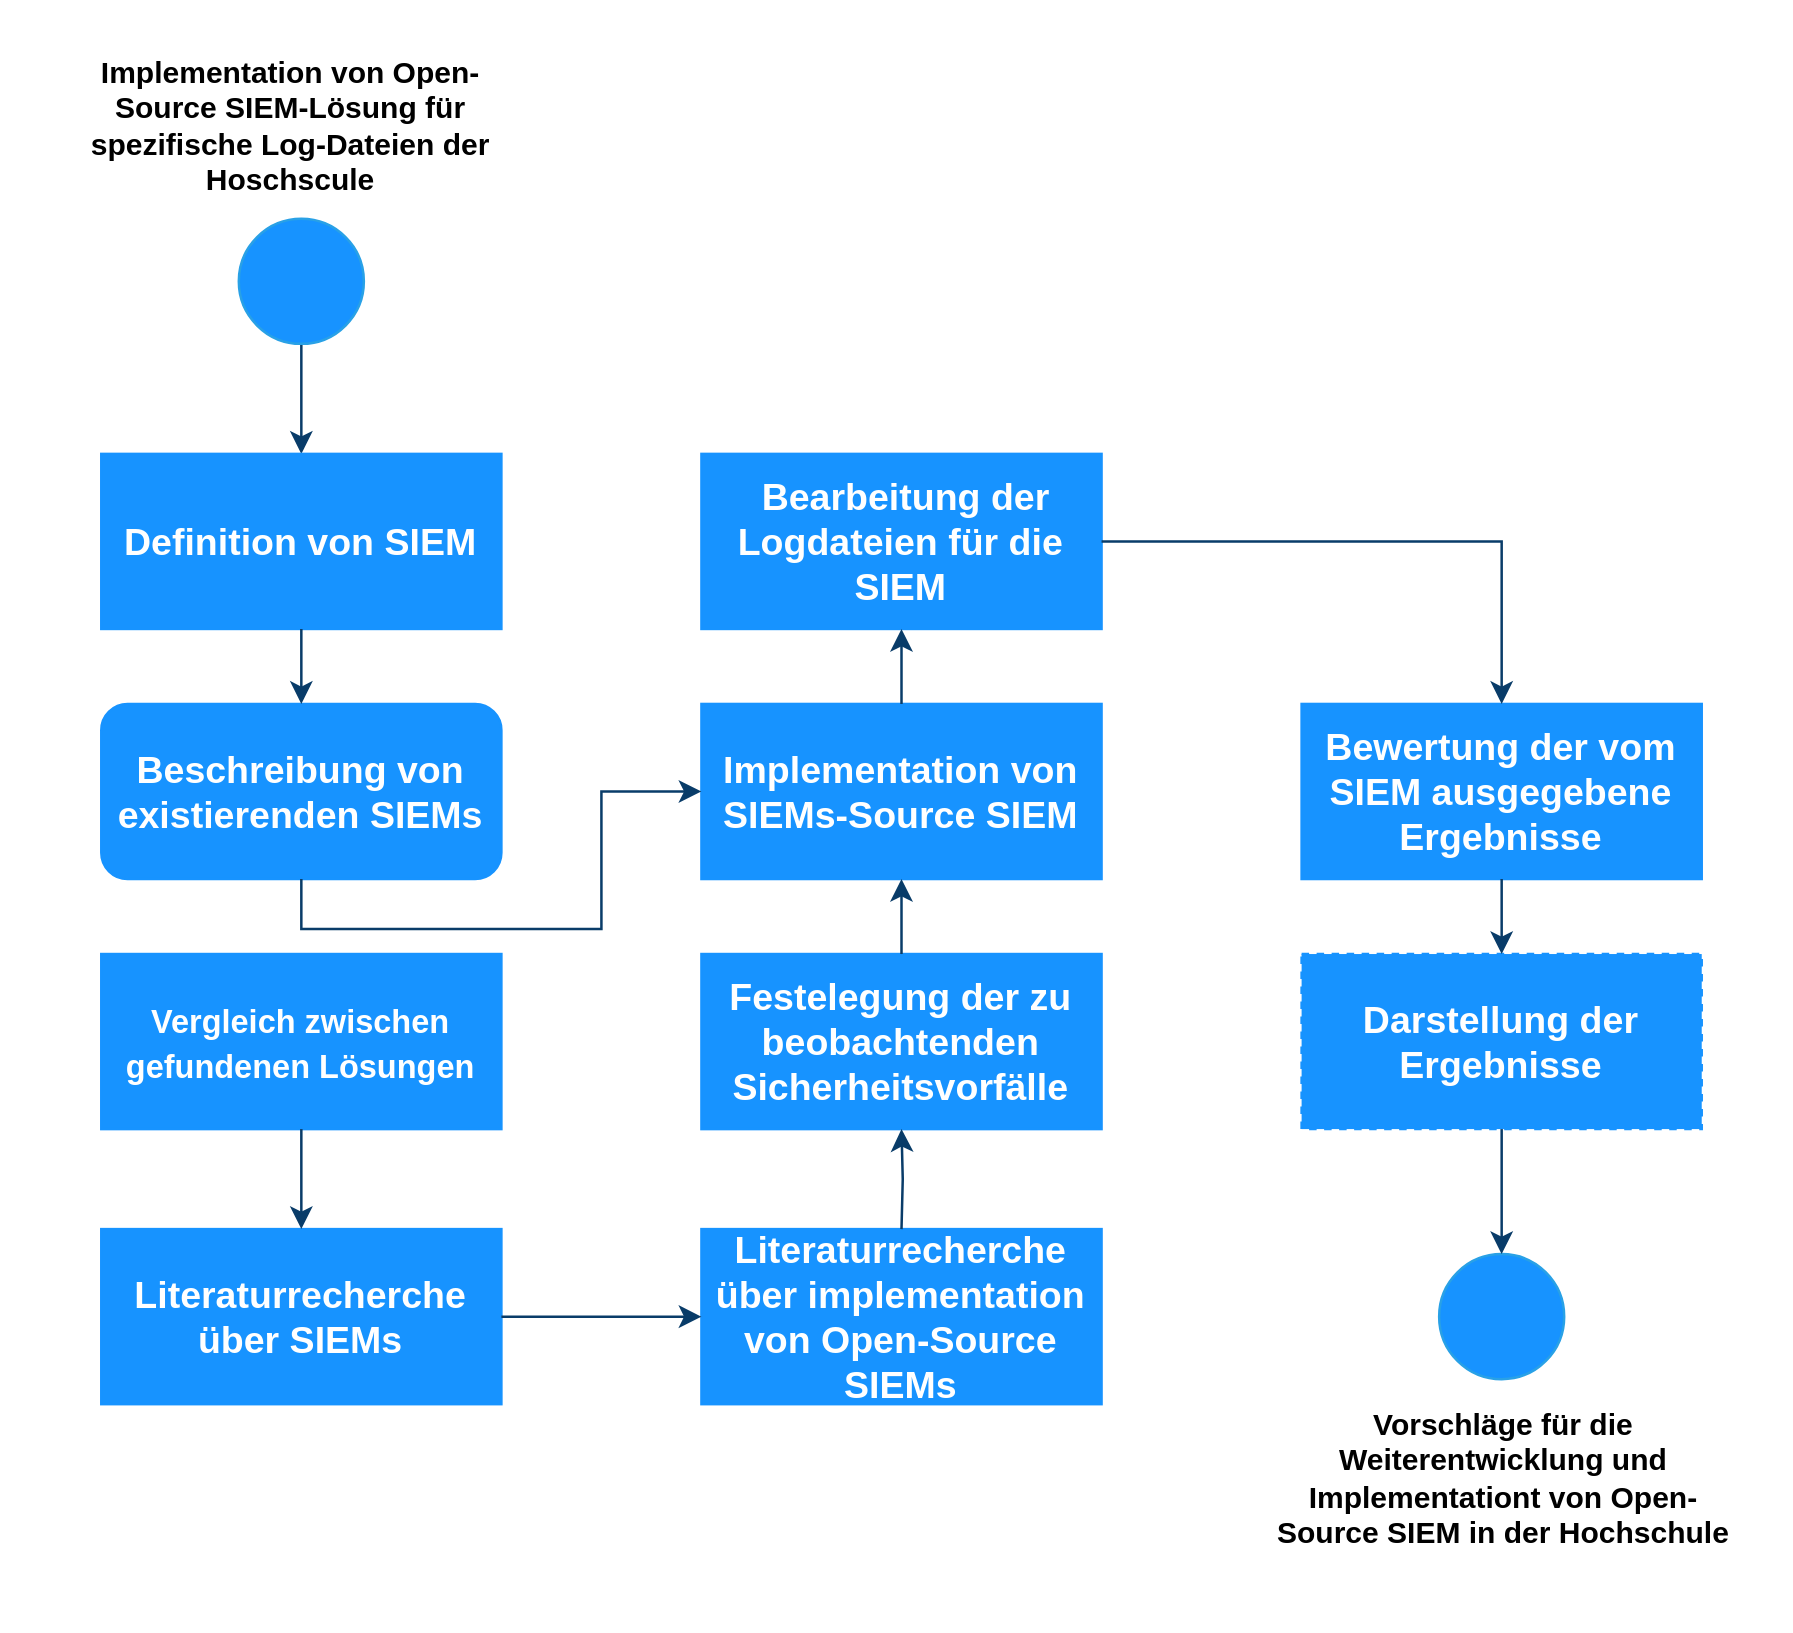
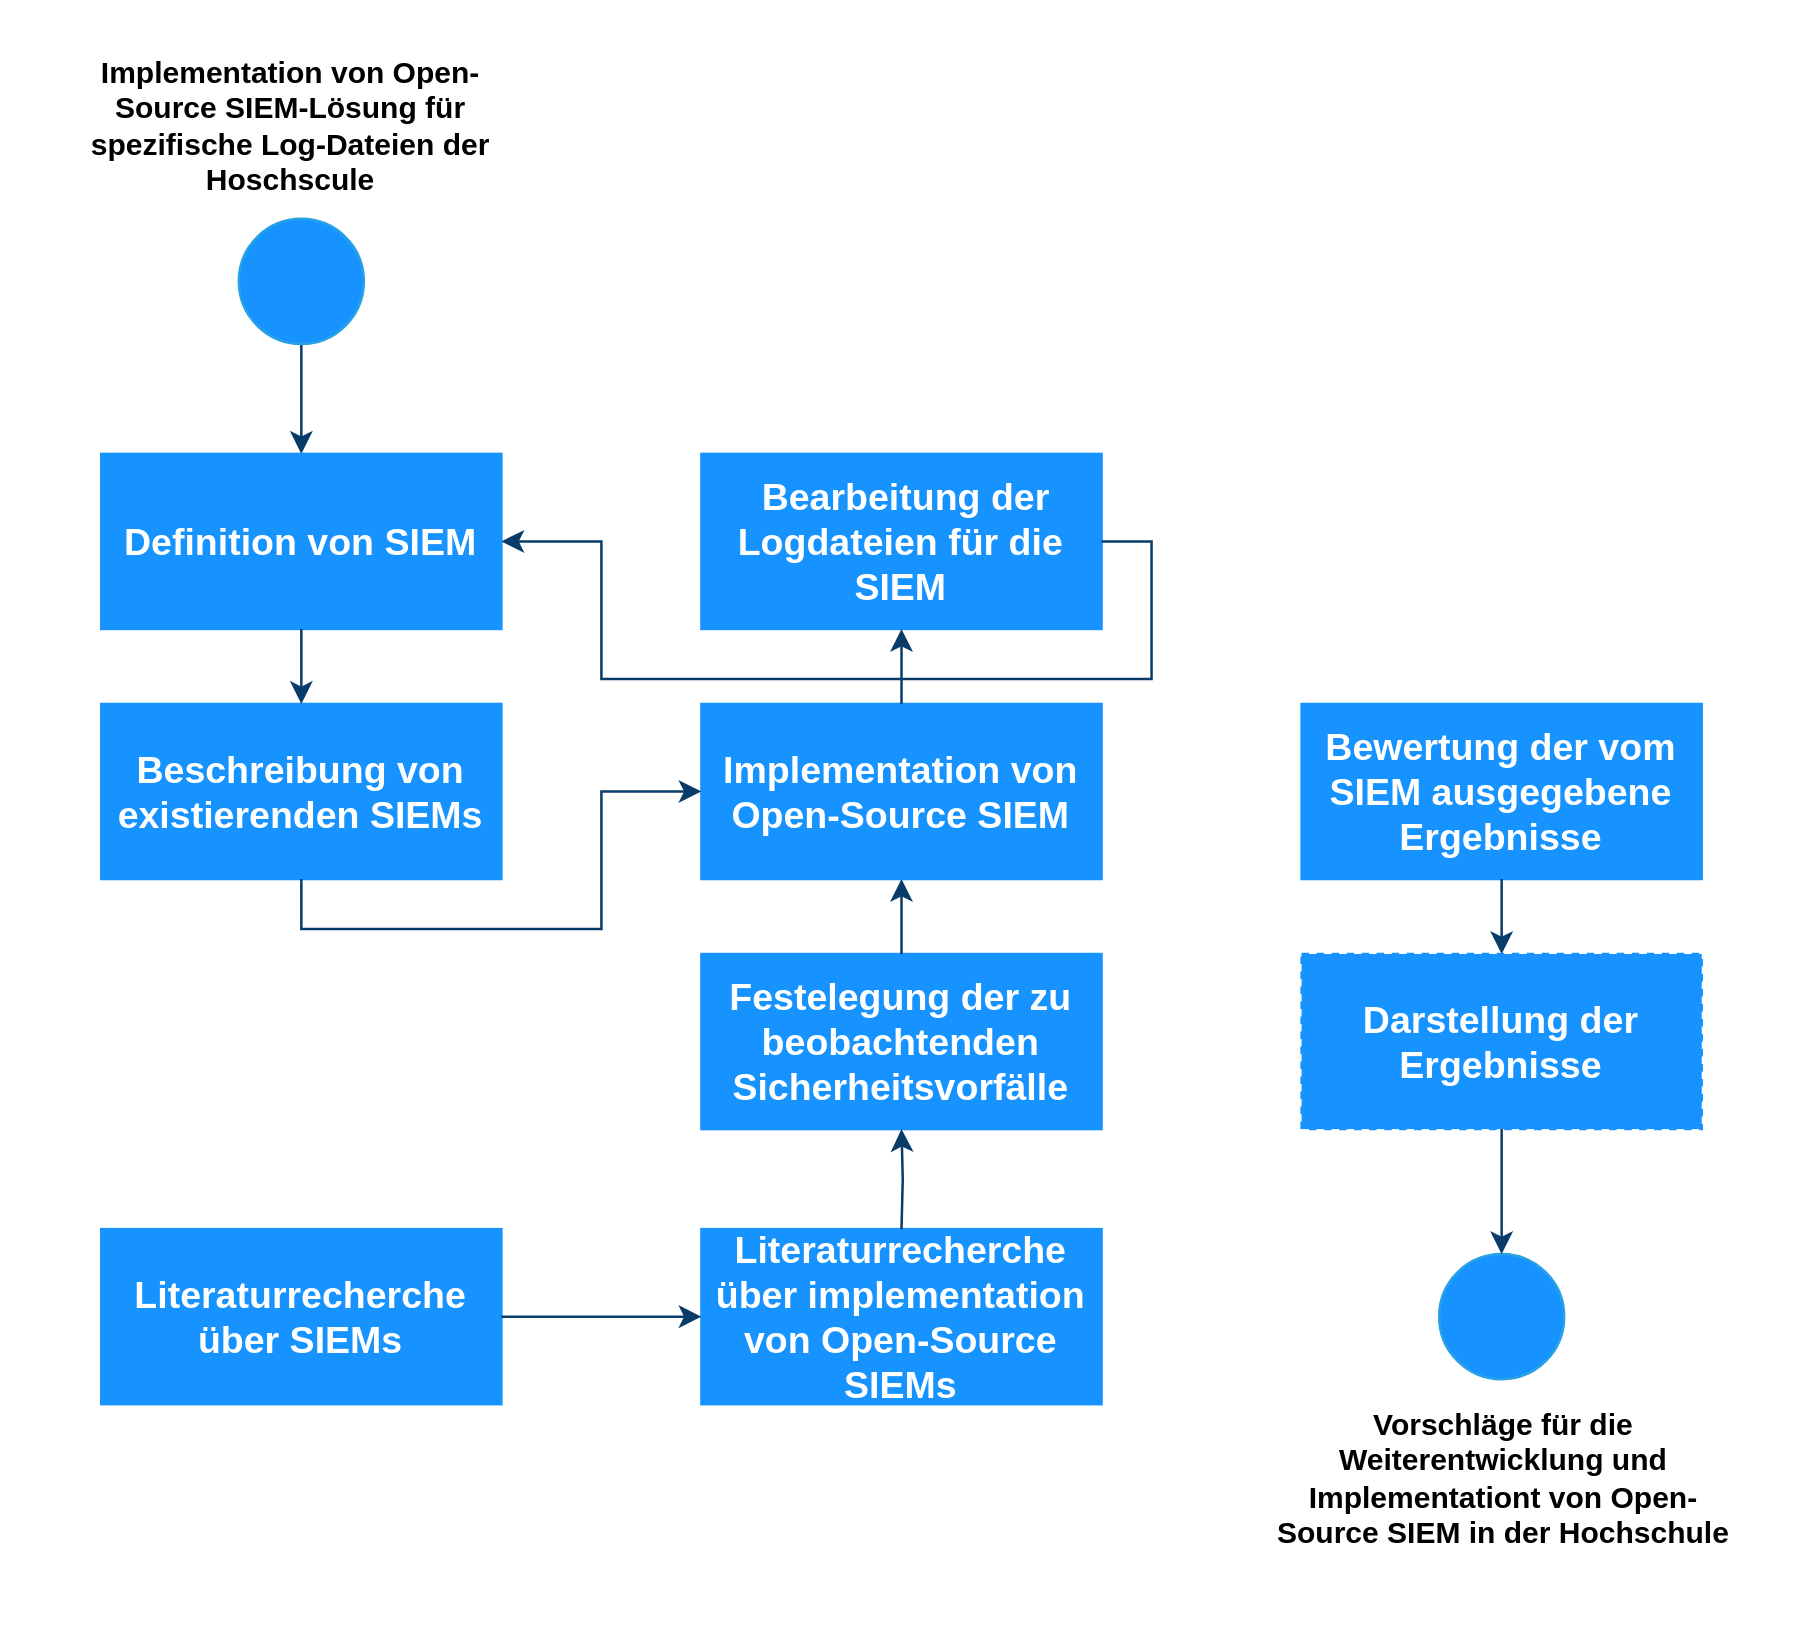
(1397, 541) -> (638, 679)
(301, 791) -> (301, 791)
(901, 791) -> (901, 791)
(301, 1041) -> none
(301, 1171) -> none
